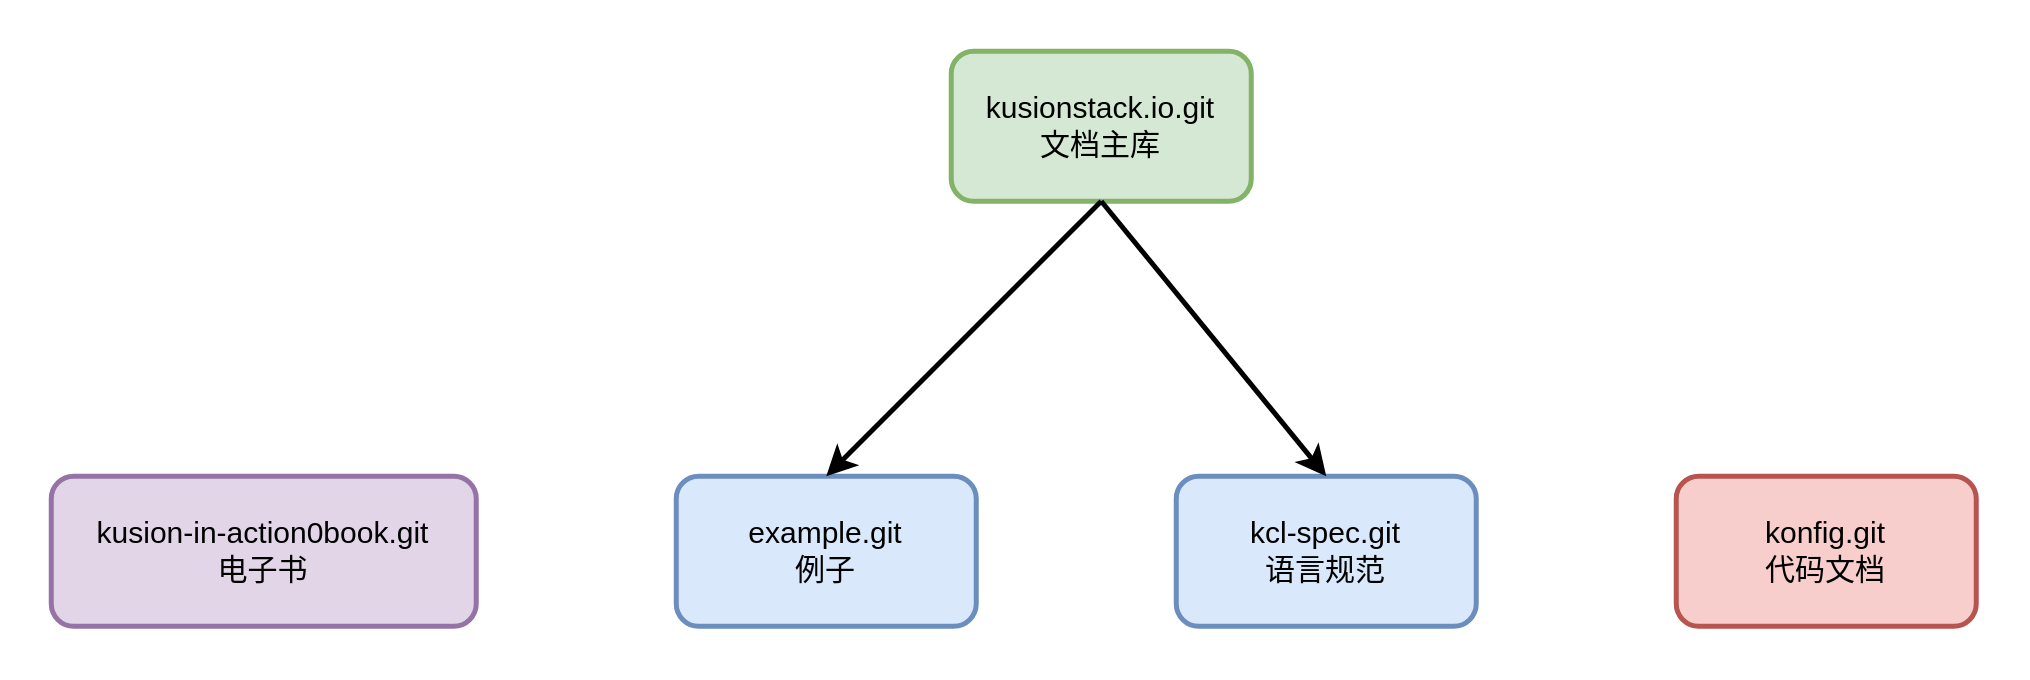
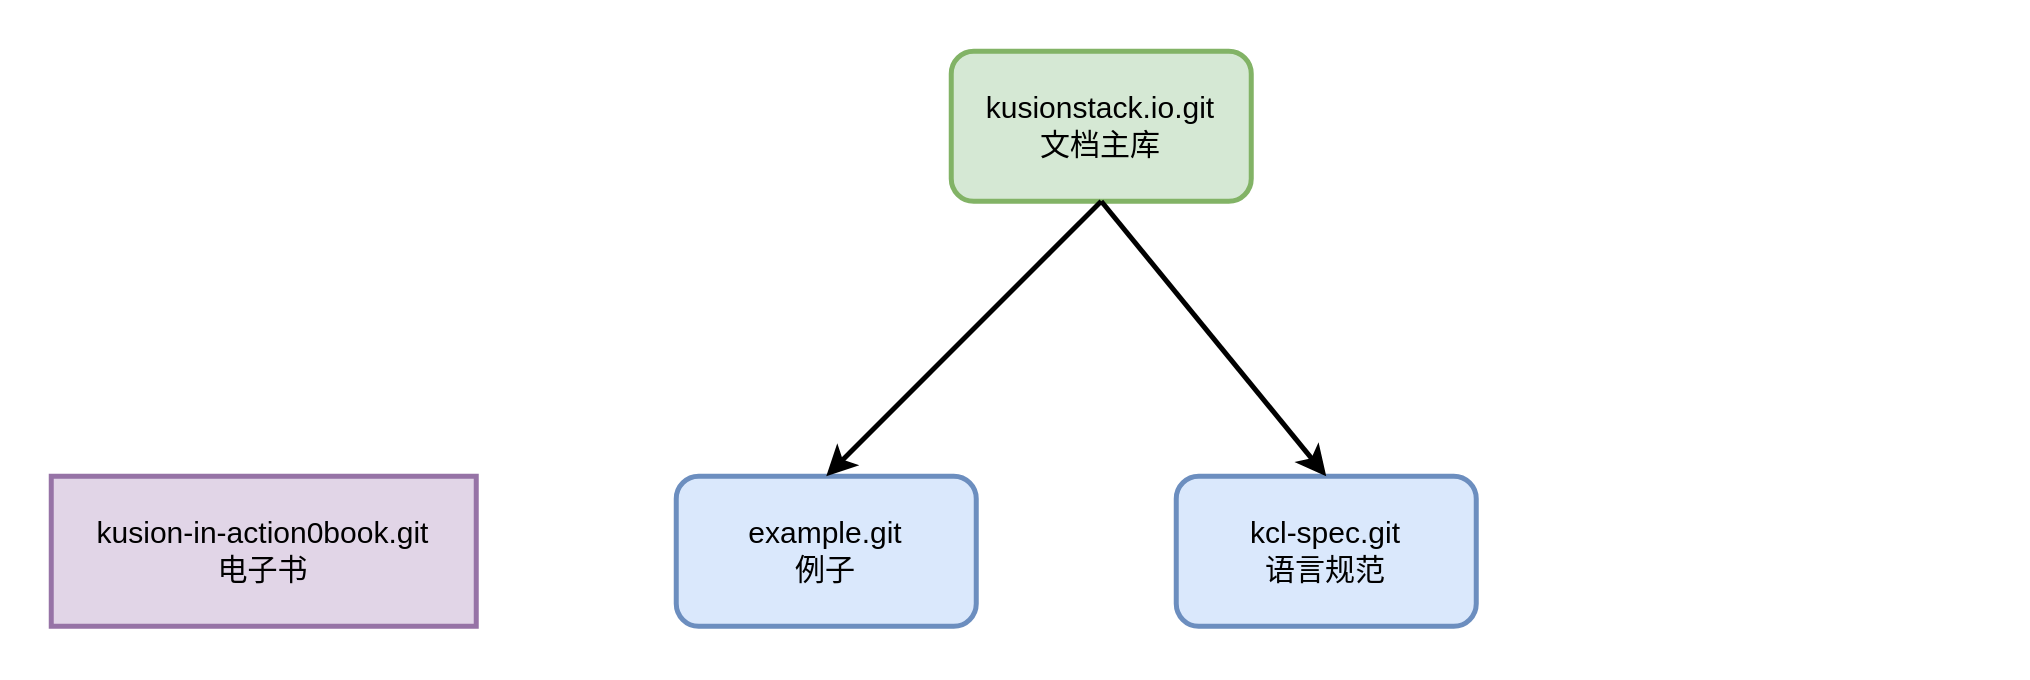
(264, 551) -> (264, 551)
(1826, 551) -> none
